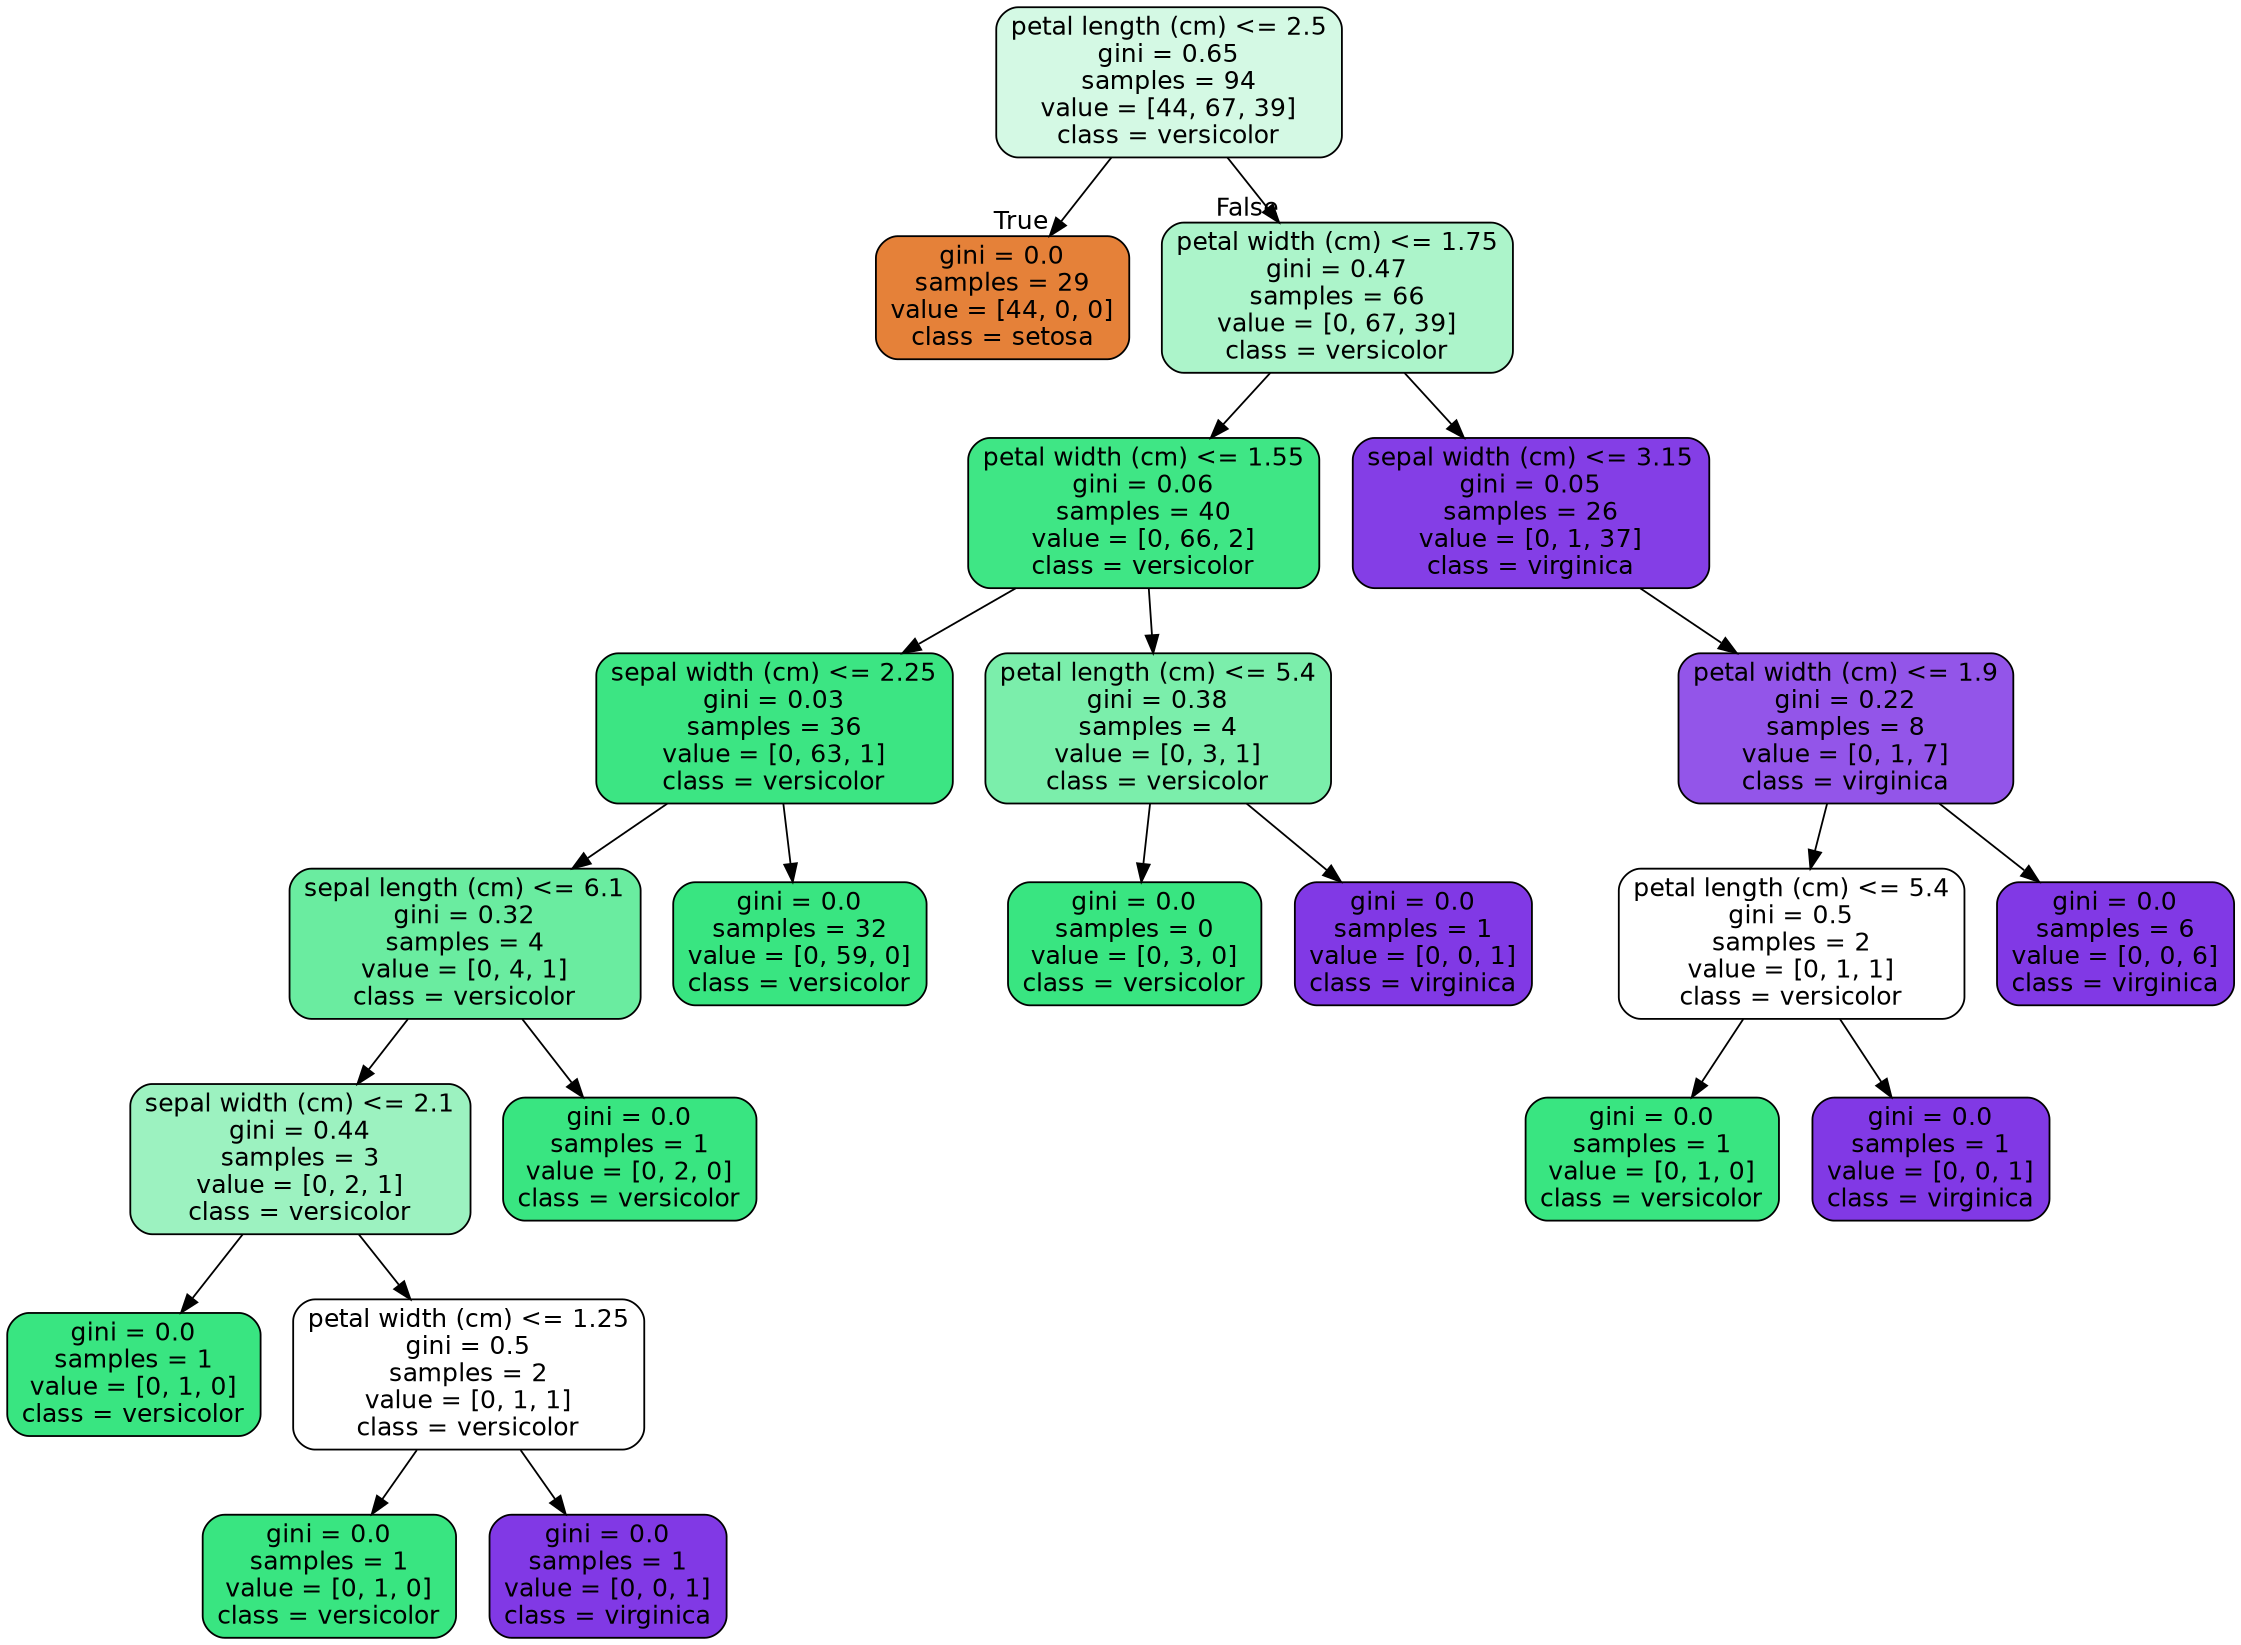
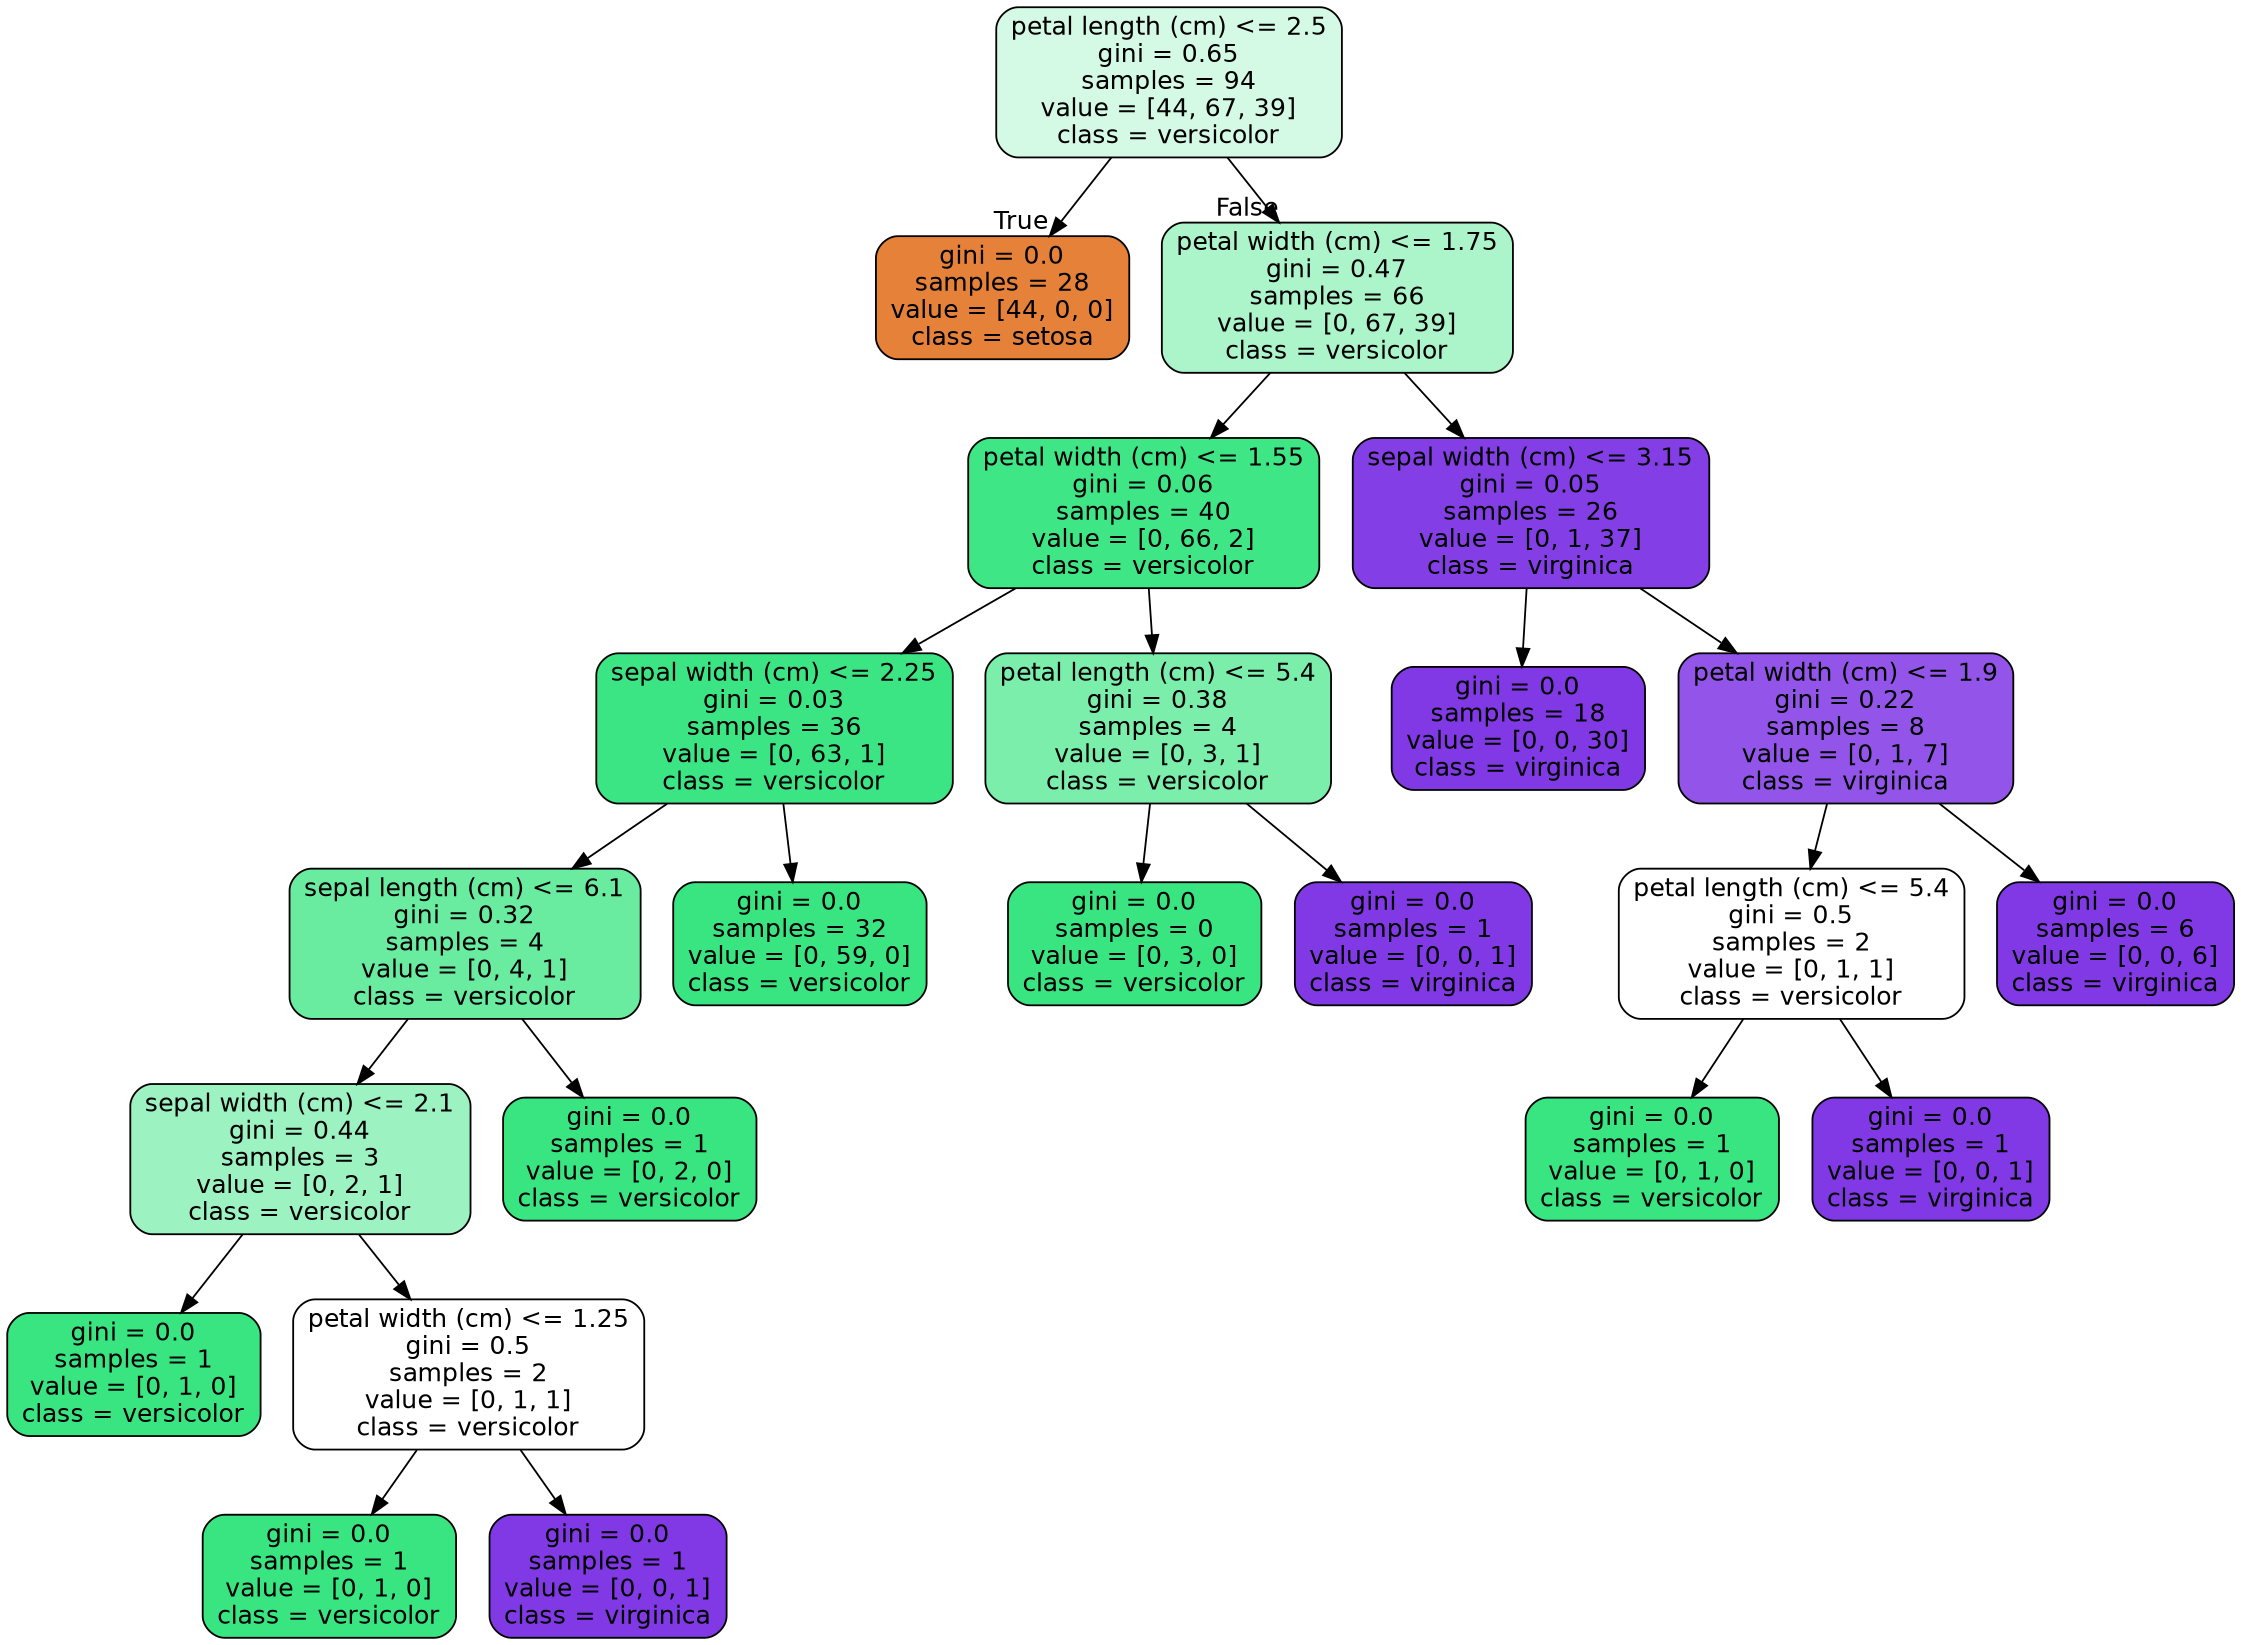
(1003, 298) -> (1003, 298)
none -> (1518, 728)
